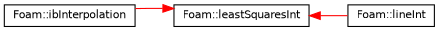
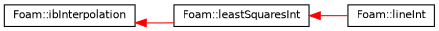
(149, 8) -> (160, 23)
